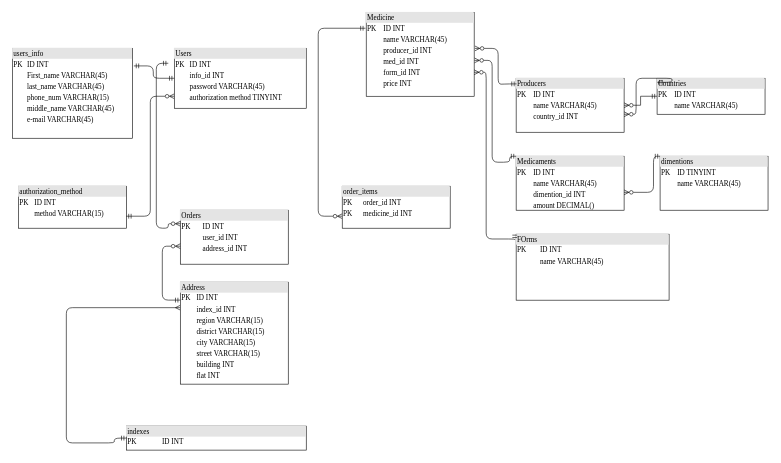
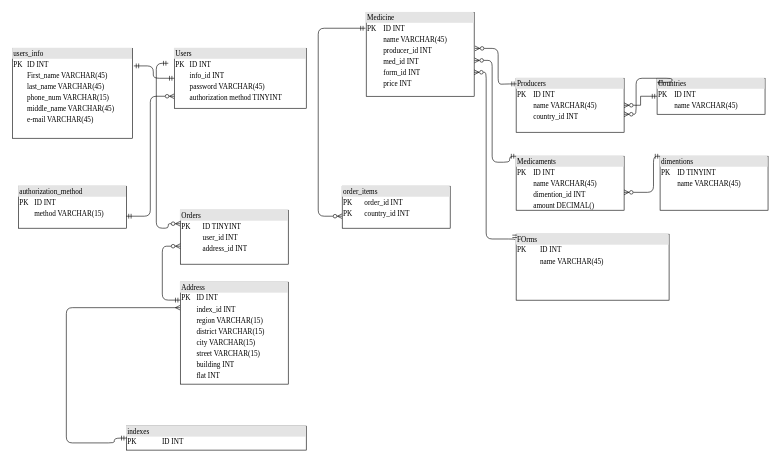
(373, 199) -> (373, 199)
(207, 228) -> (207, 228)
